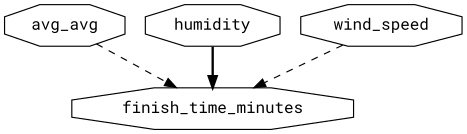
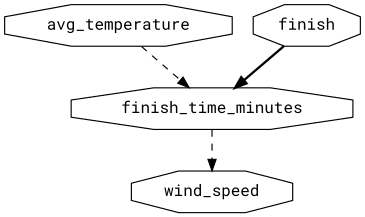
(65, 25) -> (118, 25)
(213, 25) -> (307, 25)
(304, 64) -> (212, 145)
